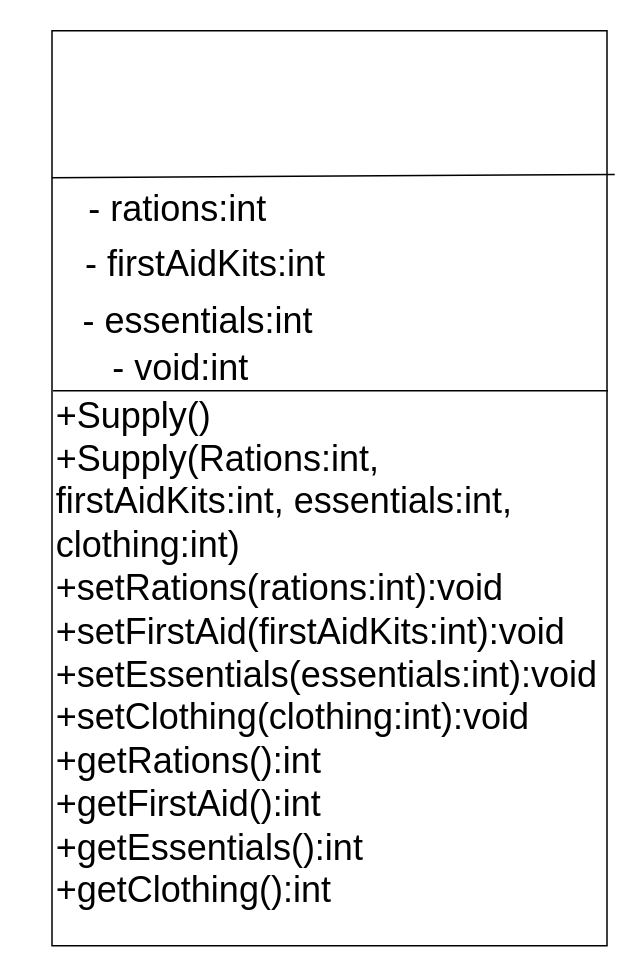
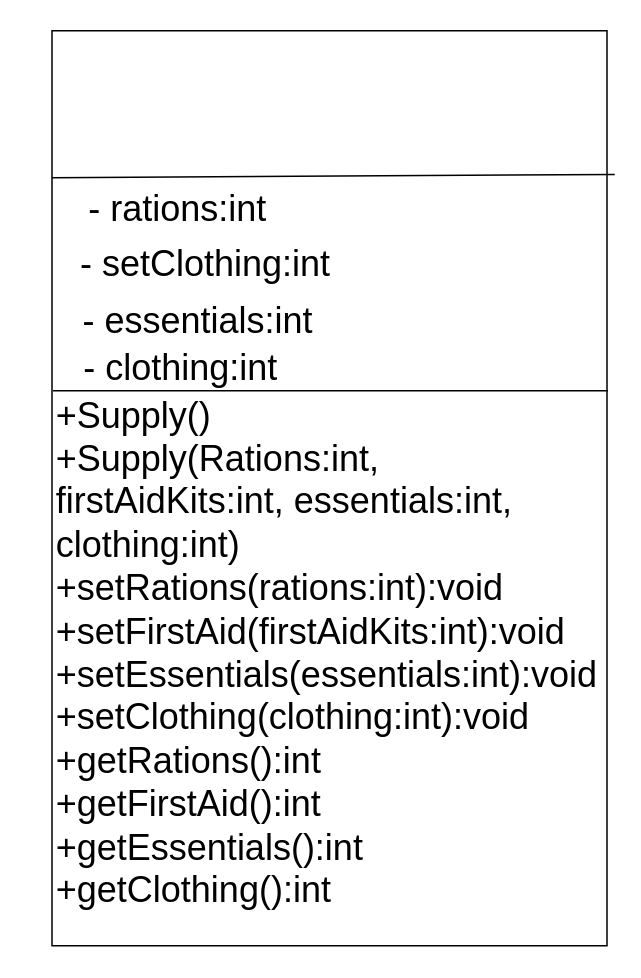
(206, 265) -> (206, 265)
(181, 368) -> (181, 368)
